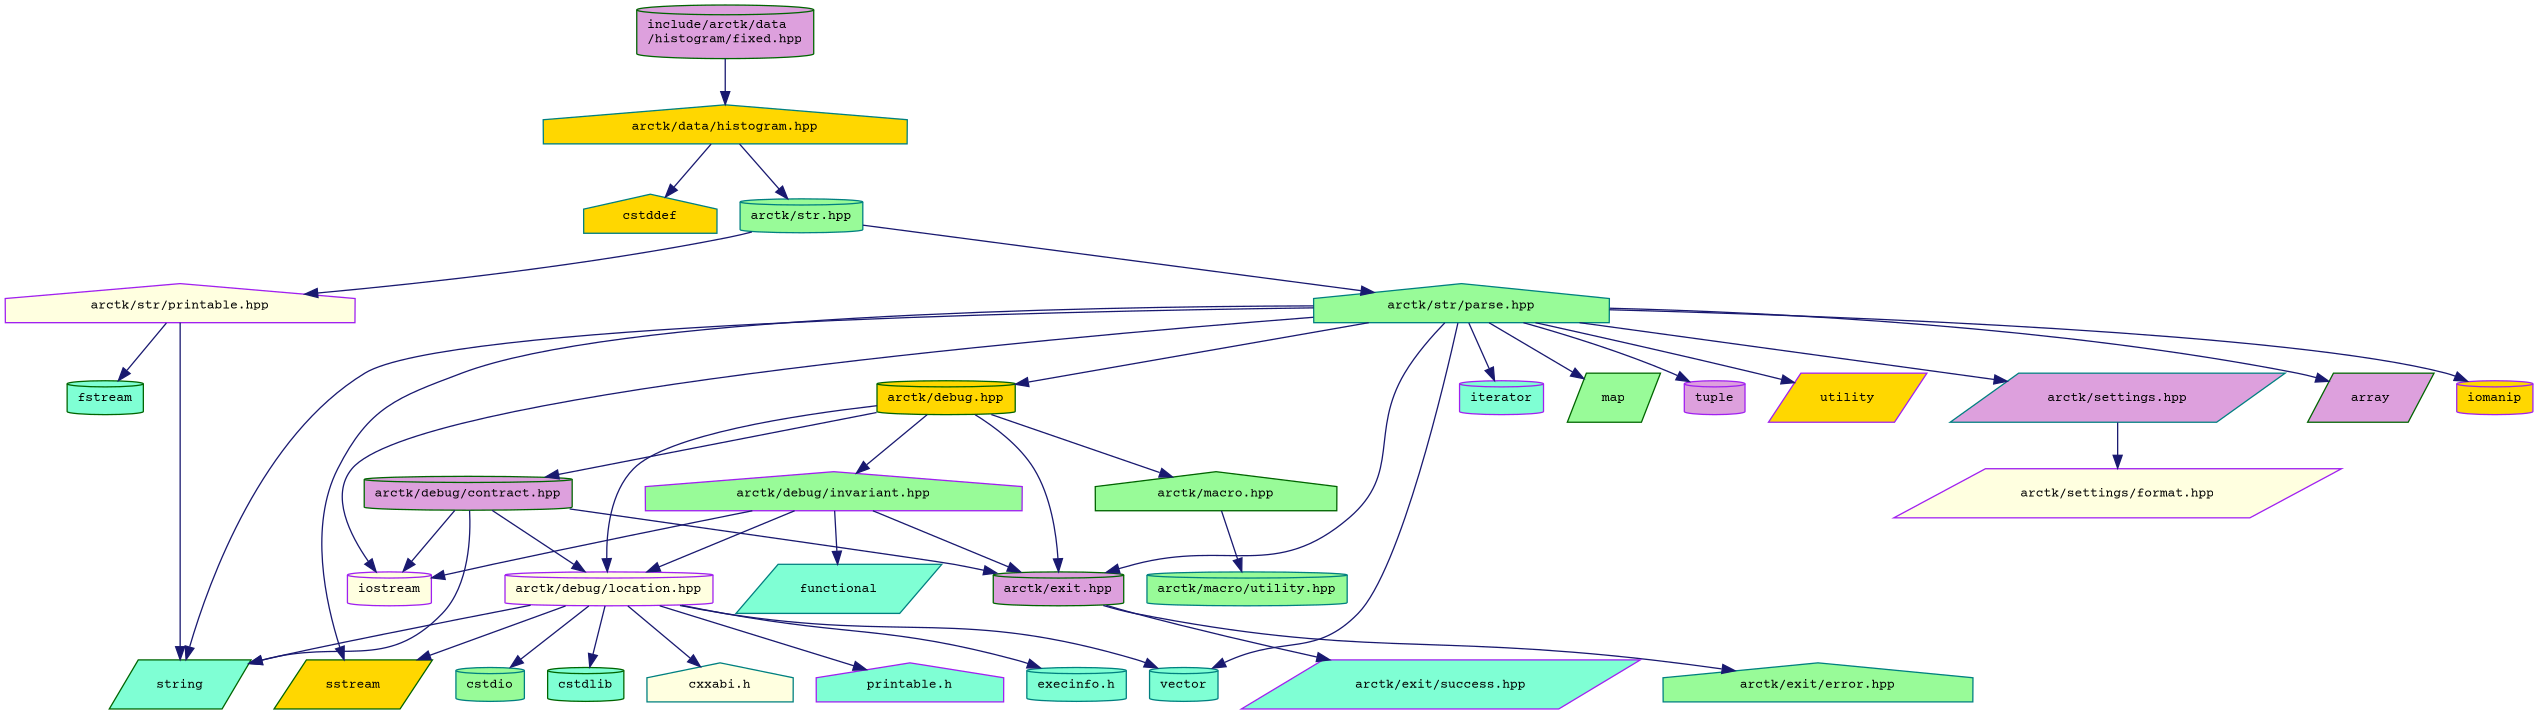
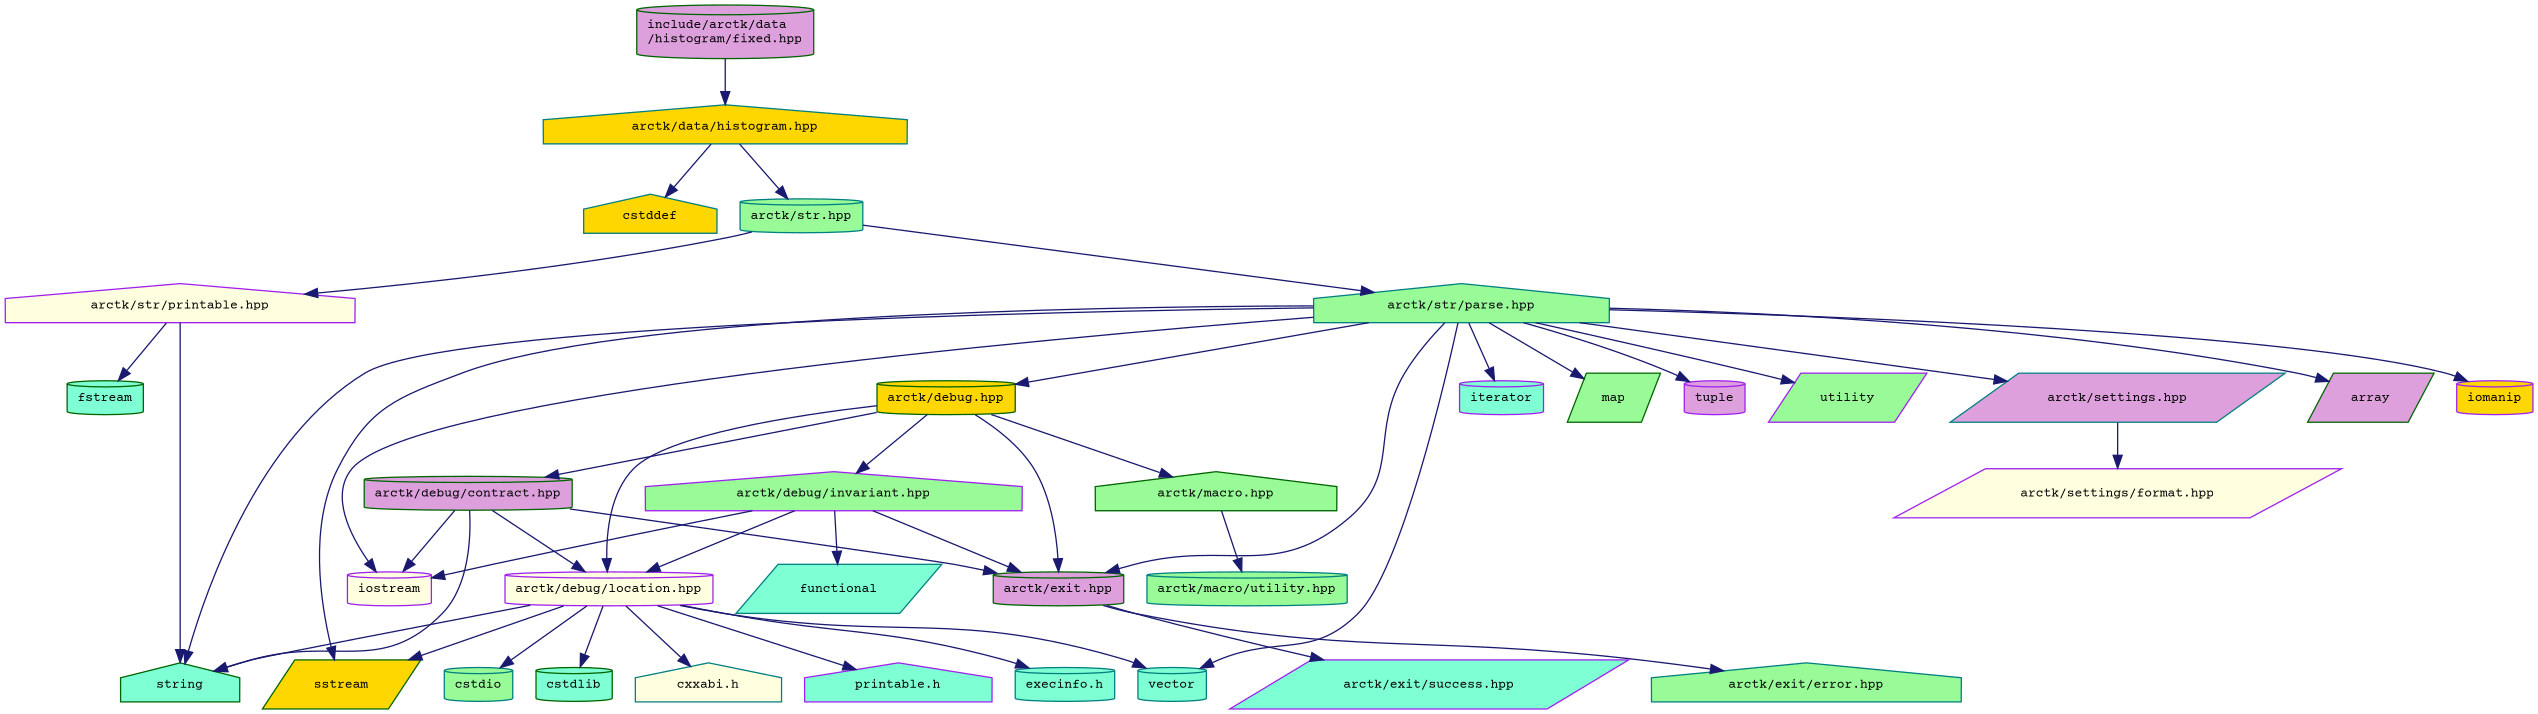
(1848, 398) -> (1848, 398)
(180, 684) -> (180, 684)
